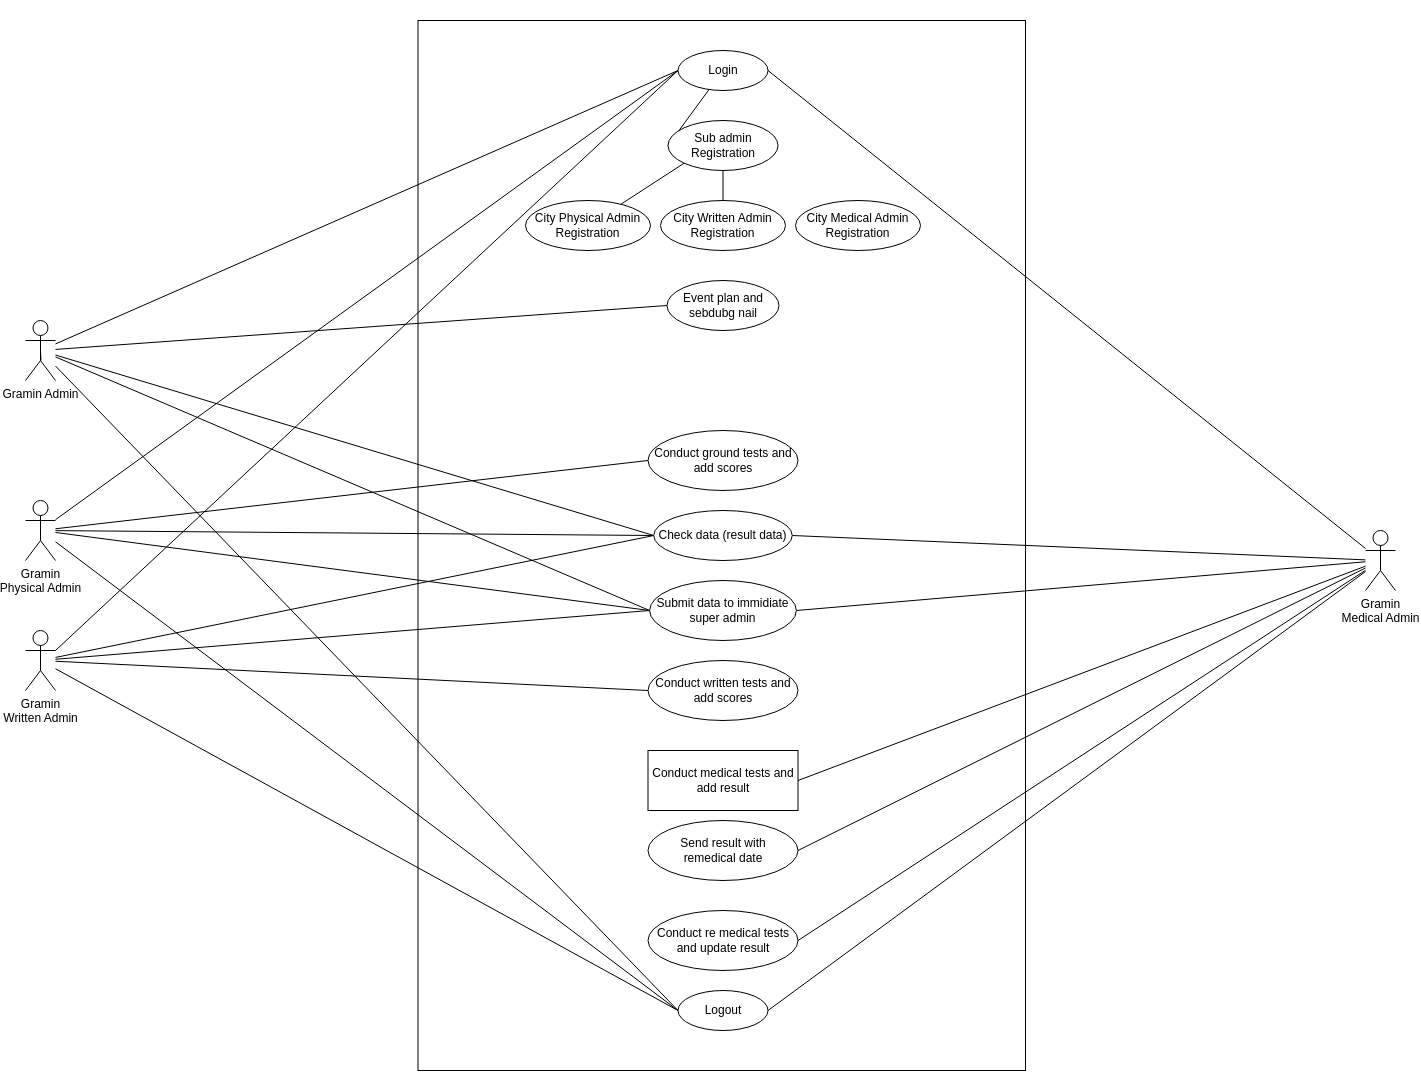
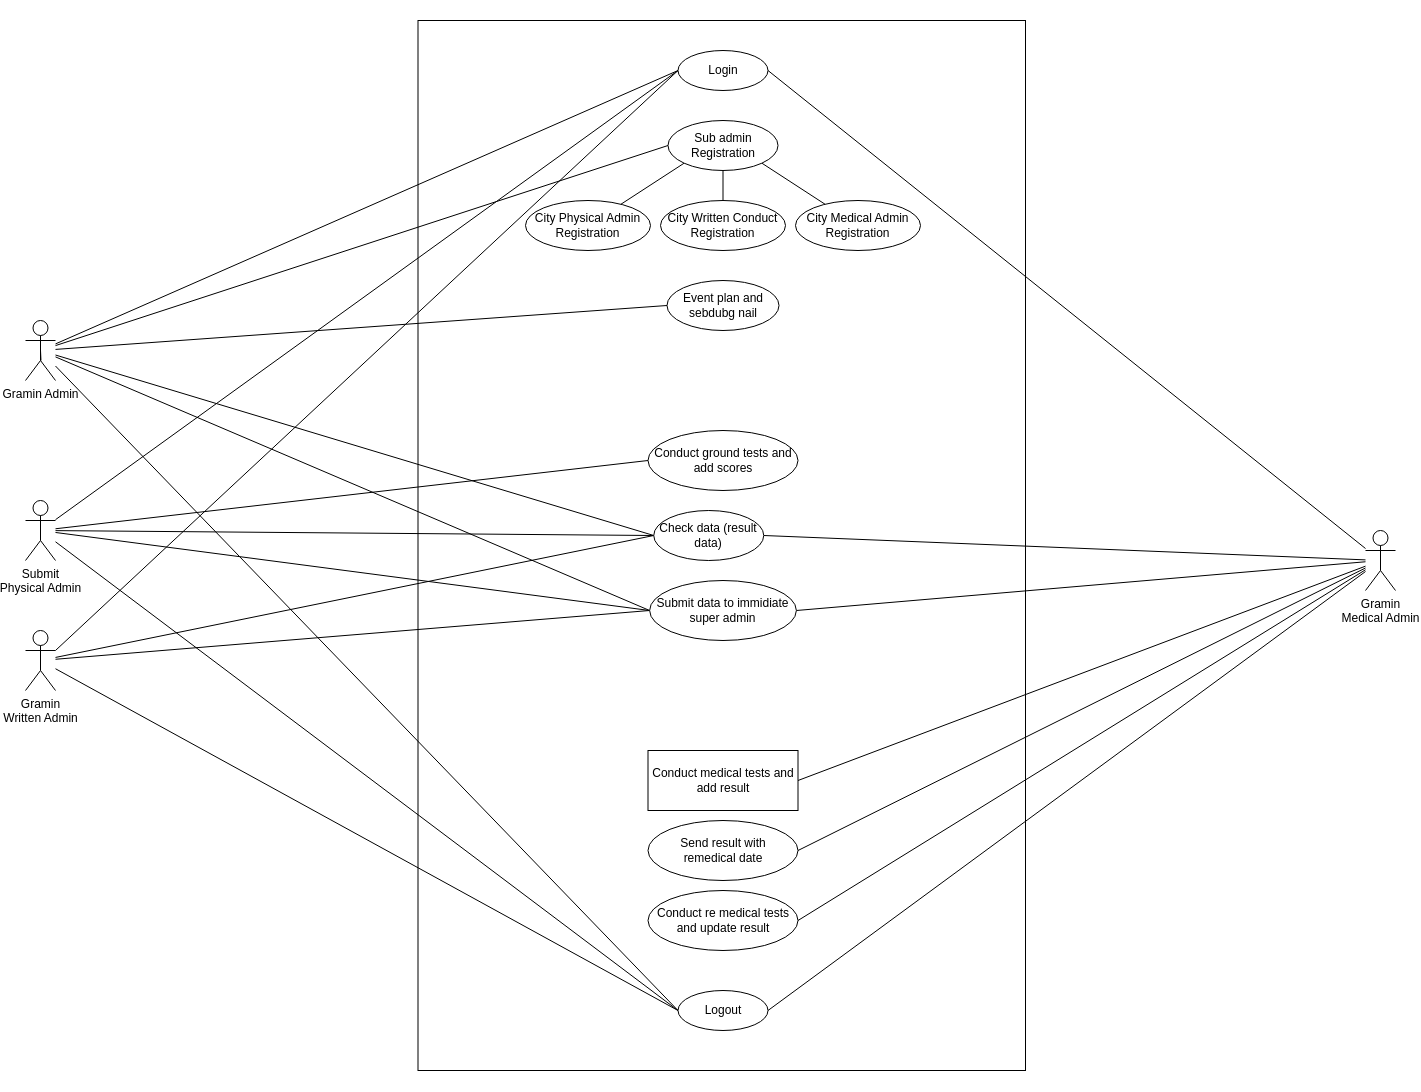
(694, 111) -> (272, 275)
none -> (793, 183)
(723, 226) -> (723, 226)
(723, 536) -> (709, 536)
(41, 582) -> (41, 582)
(352, 676) -> none
(723, 691) -> none
(723, 941) -> (723, 921)
